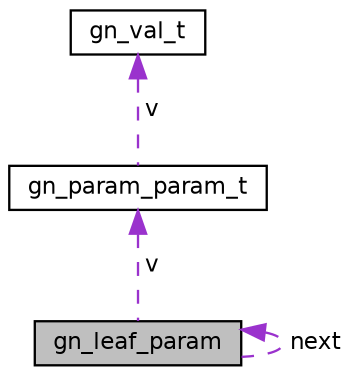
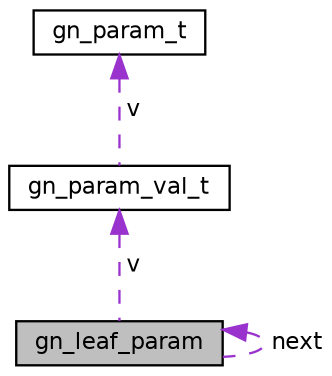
(138, 32) -> (119, 32)
(138, 188) -> (119, 188)
